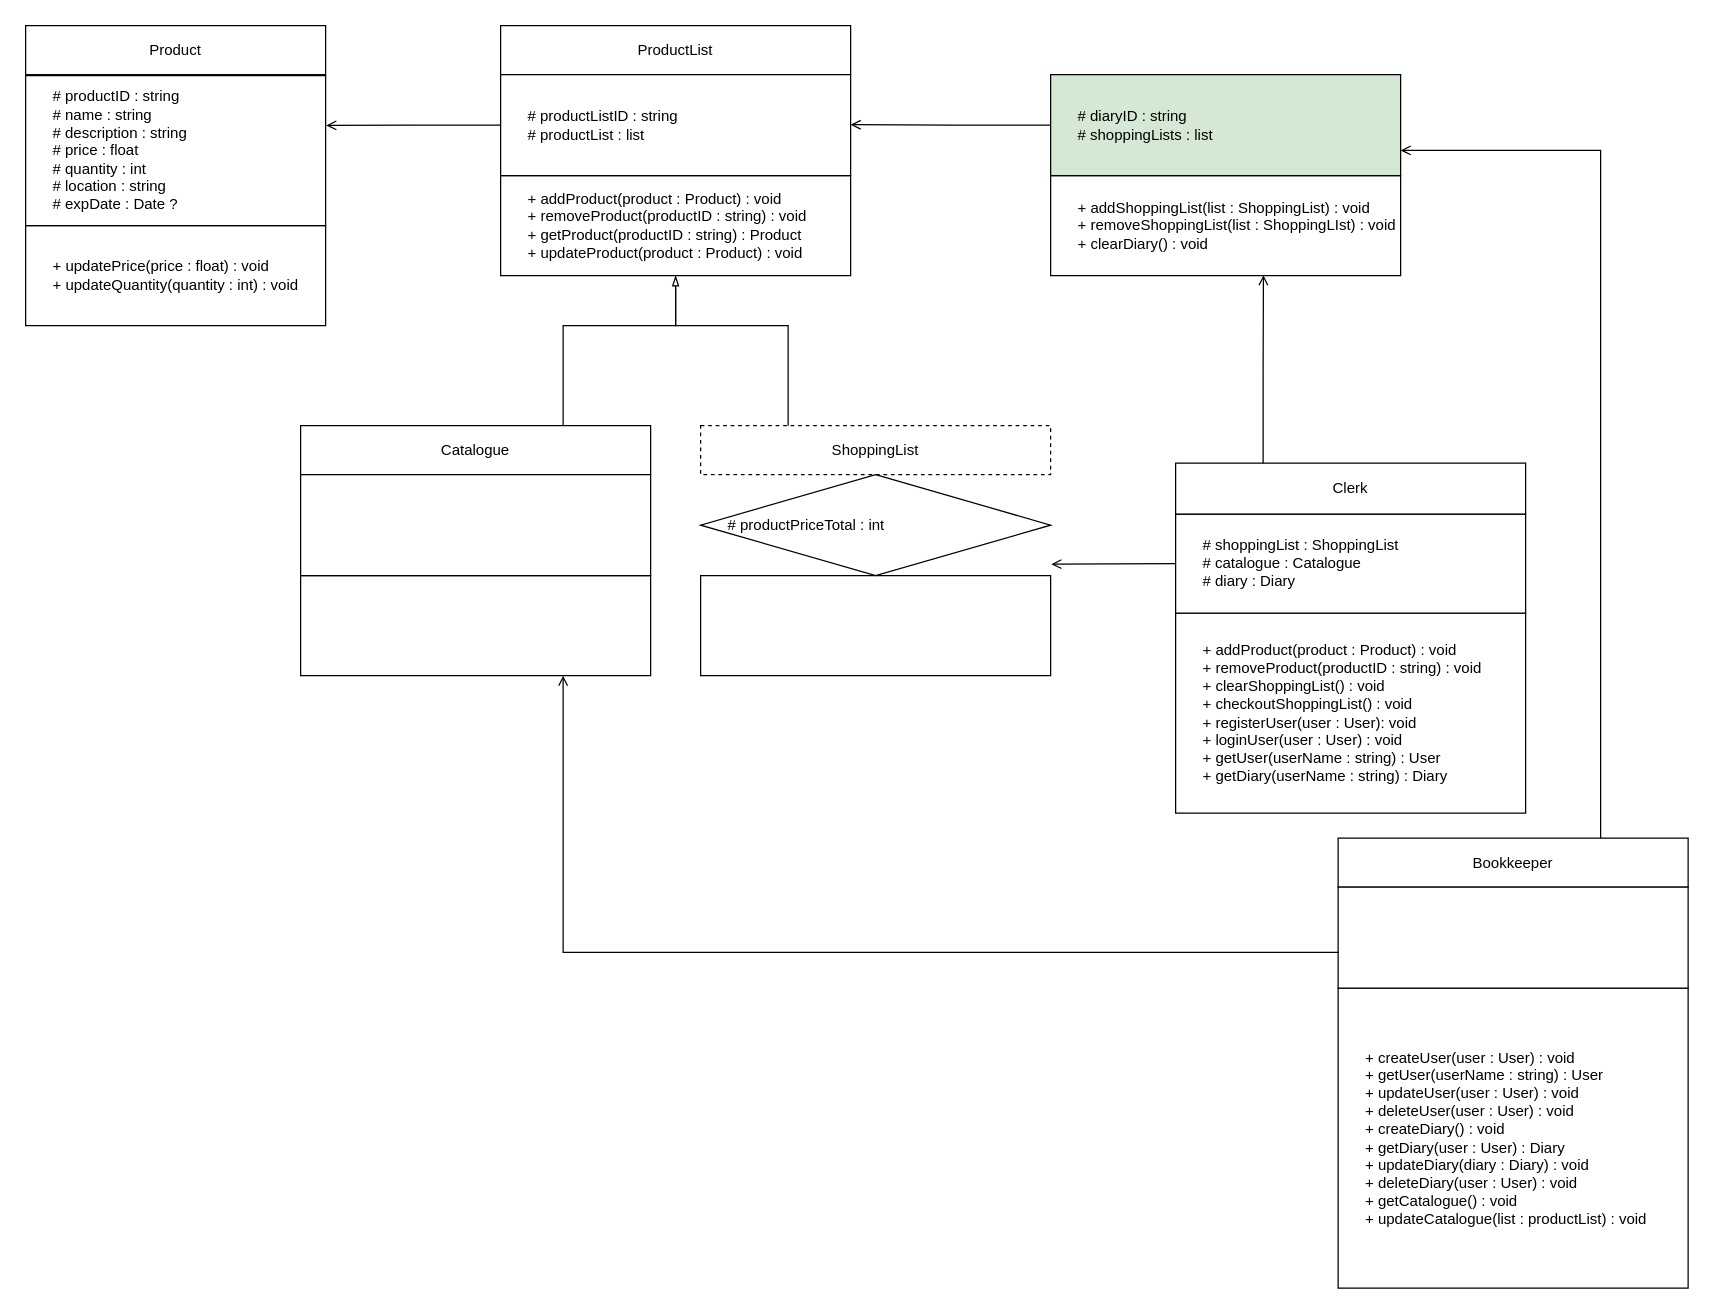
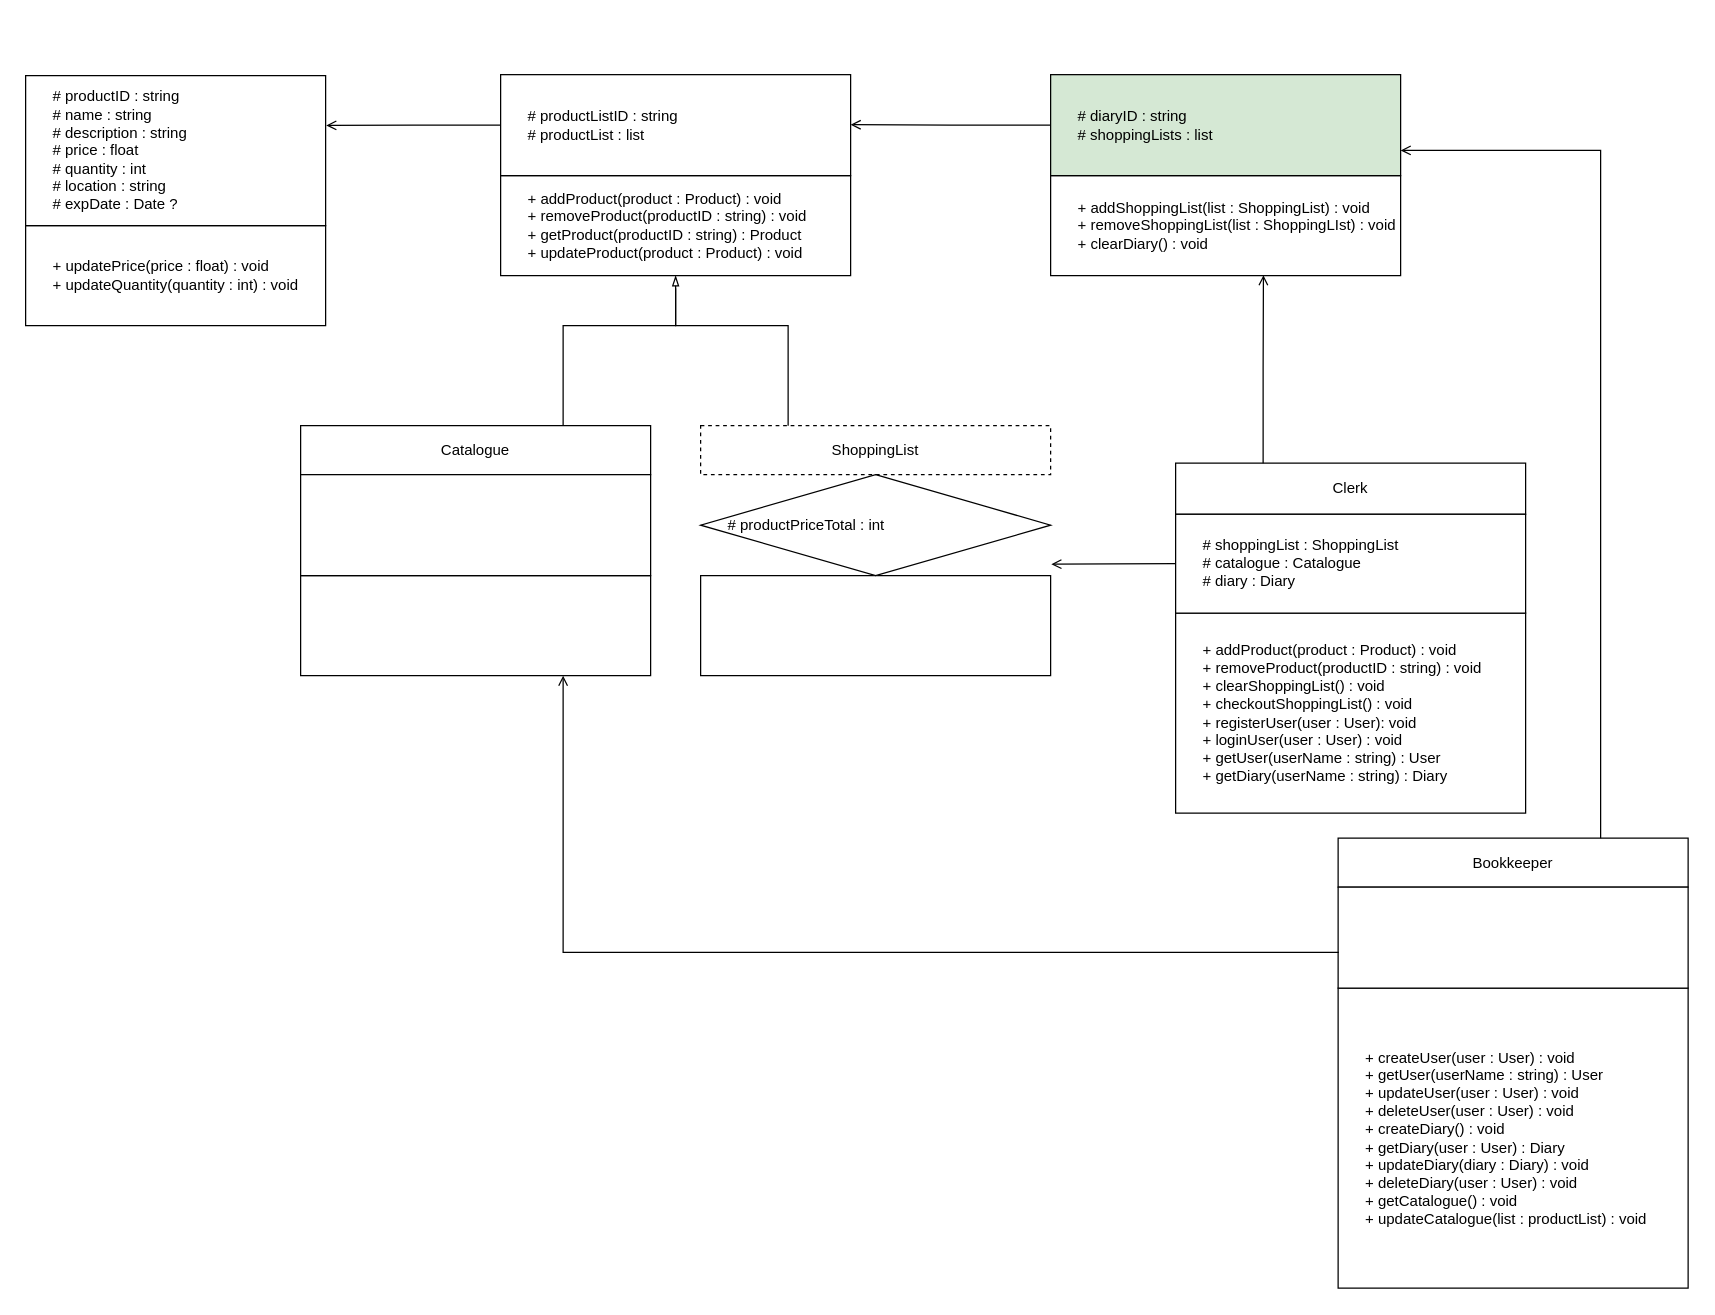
(176, 50) -> none
(676, 50) -> none
